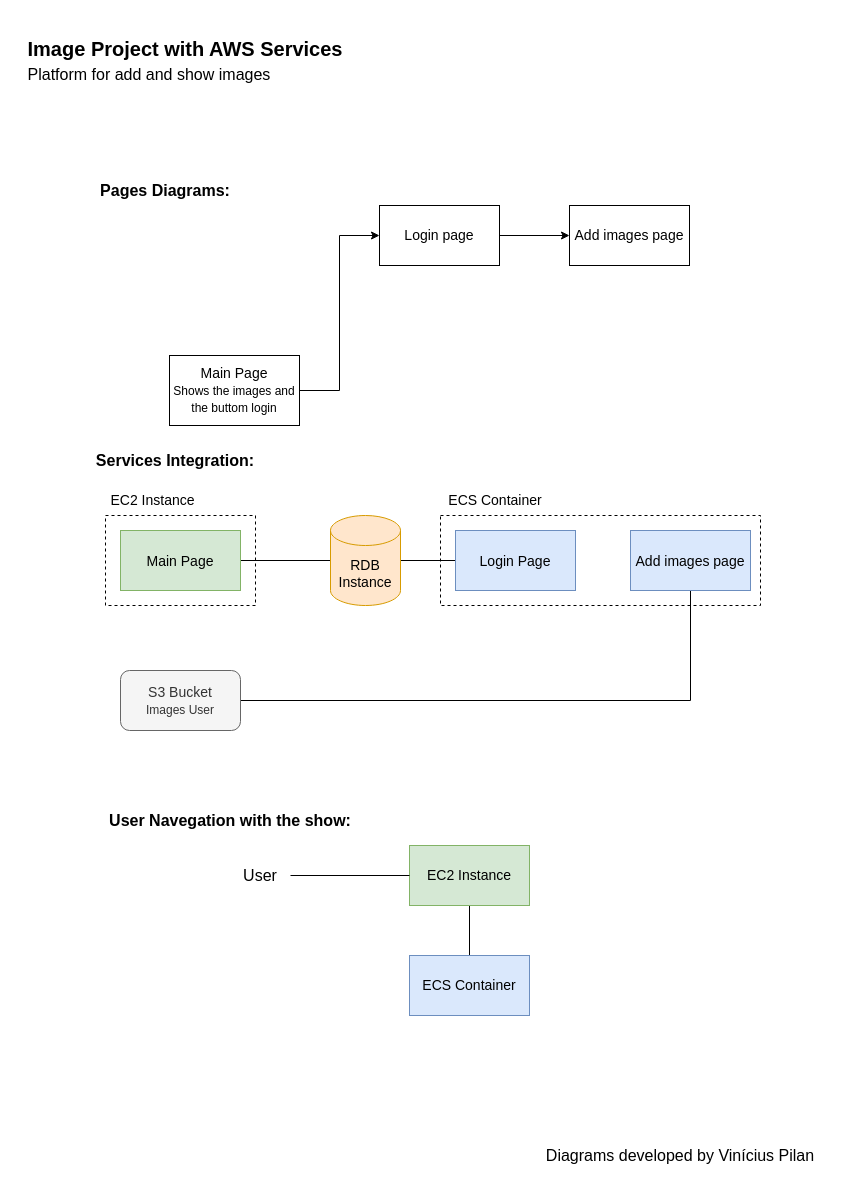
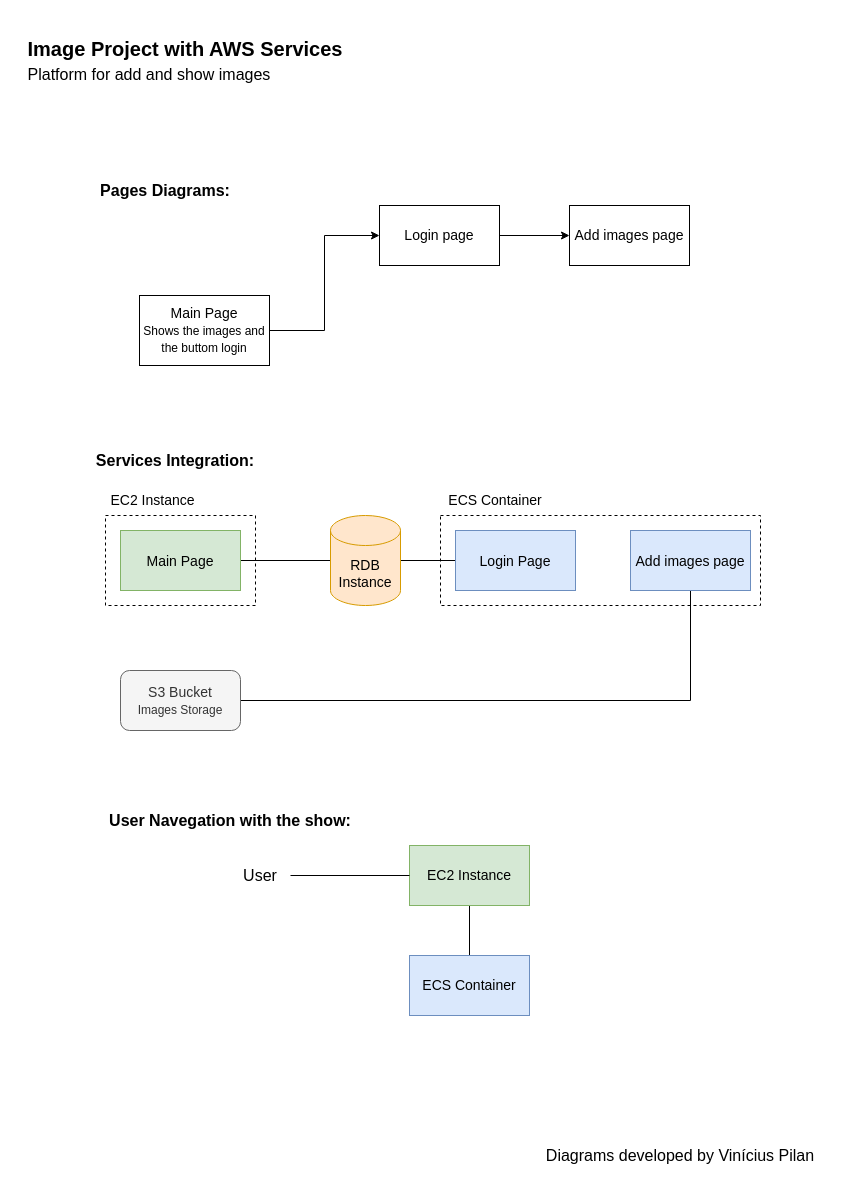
(235, 391) -> (205, 331)
(181, 701) -> (181, 701)
